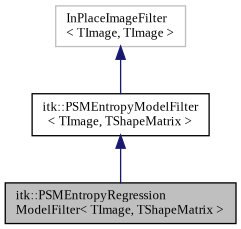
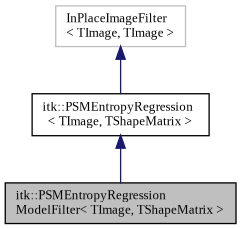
(121, 115) -> (121, 115)
